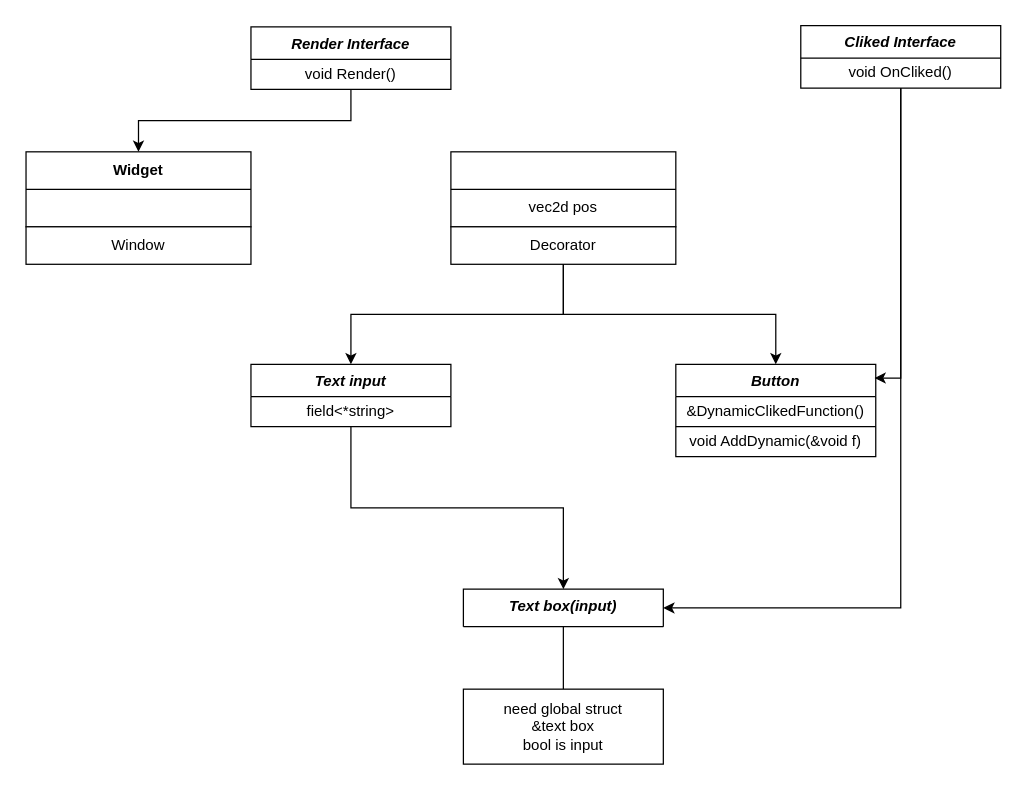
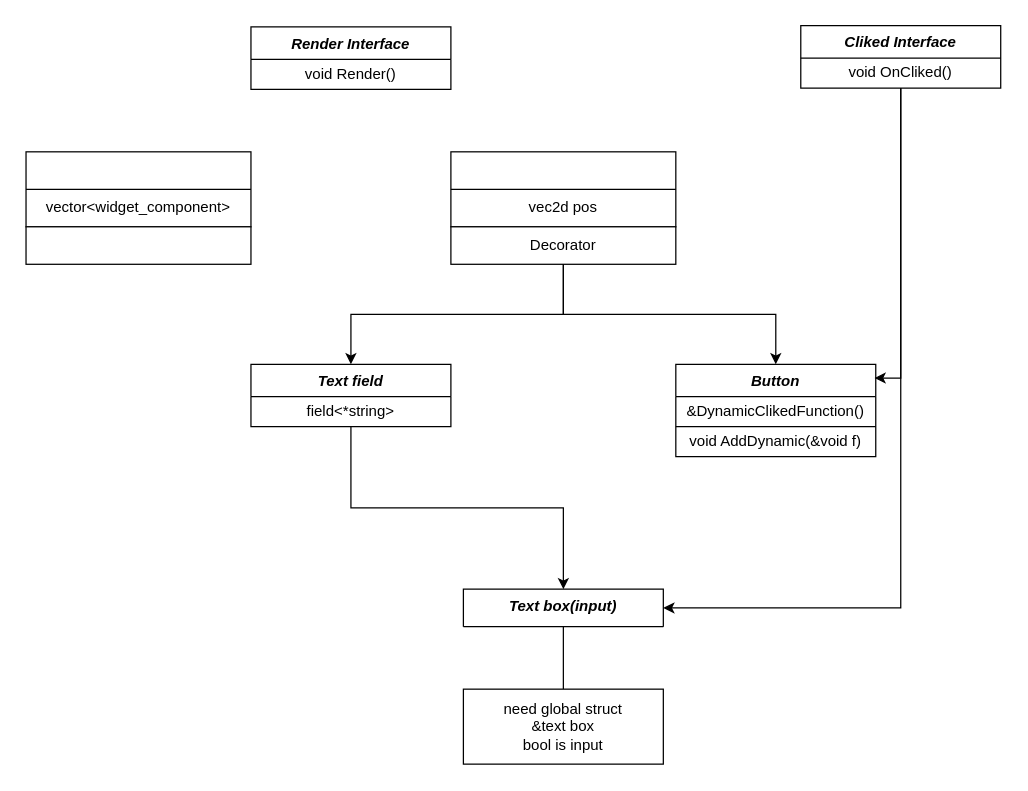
(247, 121) -> none
(138, 171) -> none
none -> (138, 208)
(138, 246) -> none
(350, 381) -> (350, 381)
